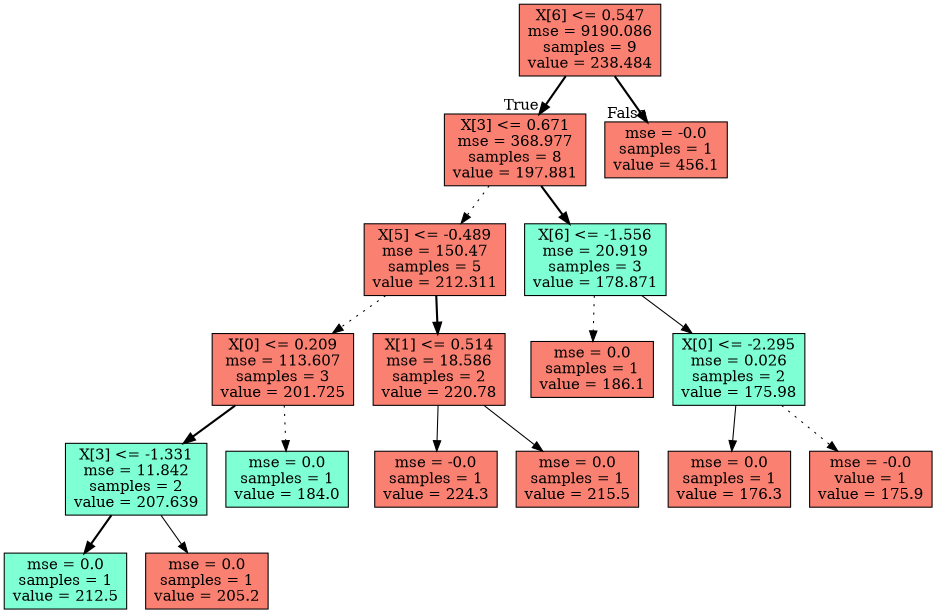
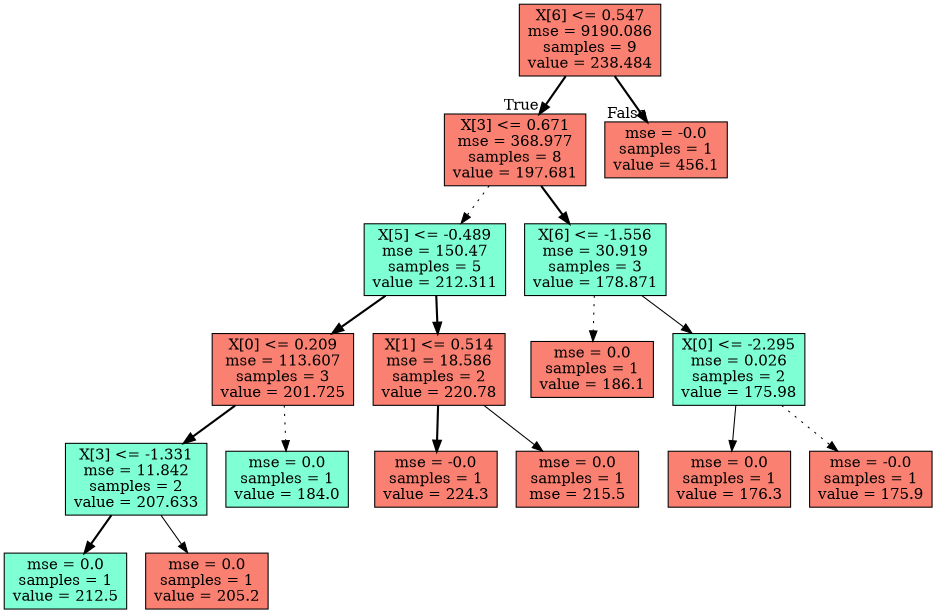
(515, 150) -> (515, 150)
(435, 260) -> (435, 260)
(595, 260) -> (595, 260)
(363, 311) -> (363, 311)
(438, 423) -> (438, 423)
(136, 479) -> (136, 479)
(577, 479) -> (577, 479)
(871, 479) -> (871, 479)
